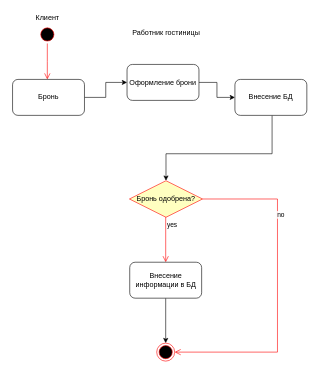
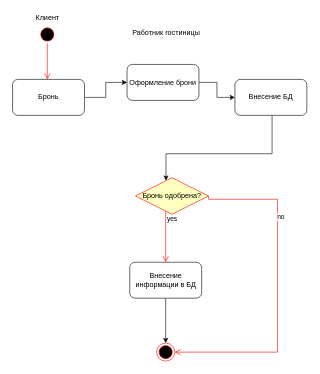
(166, 199) -> (172, 196)
